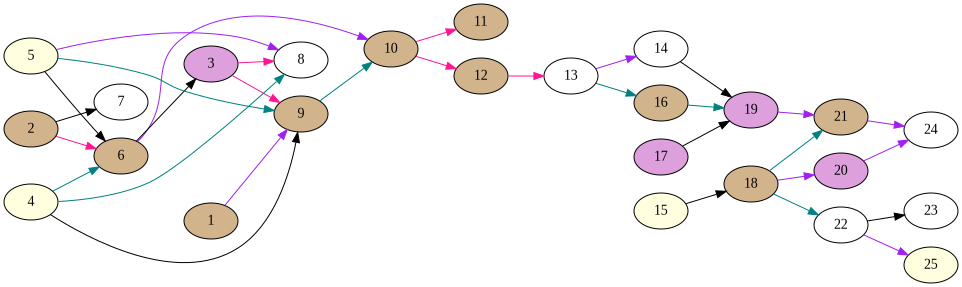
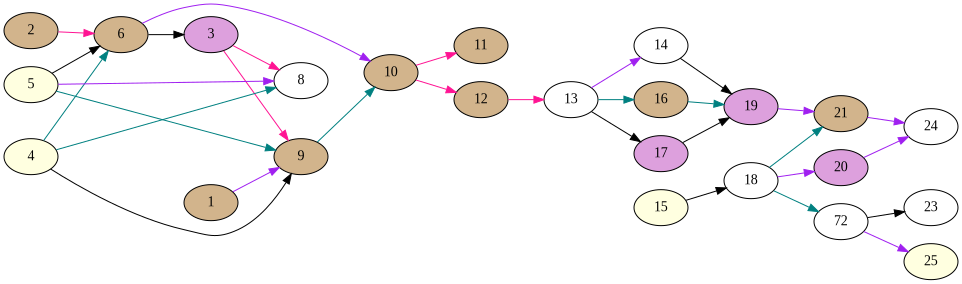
(121, 102) -> none
none -> (612, 124)
(751, 184) -> (751, 181)
(841, 225) -> (841, 222)
